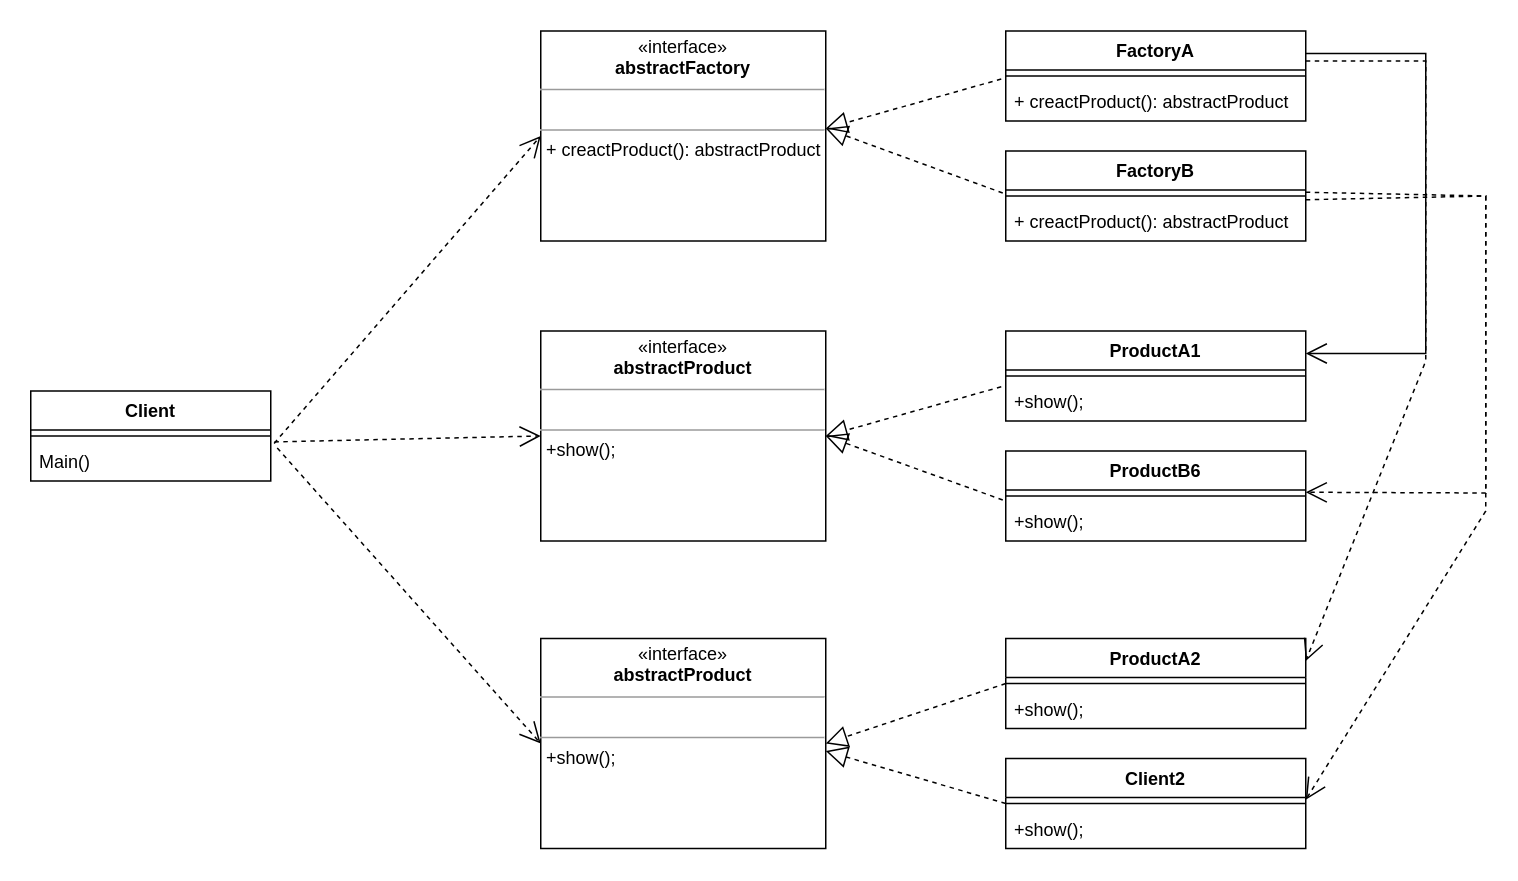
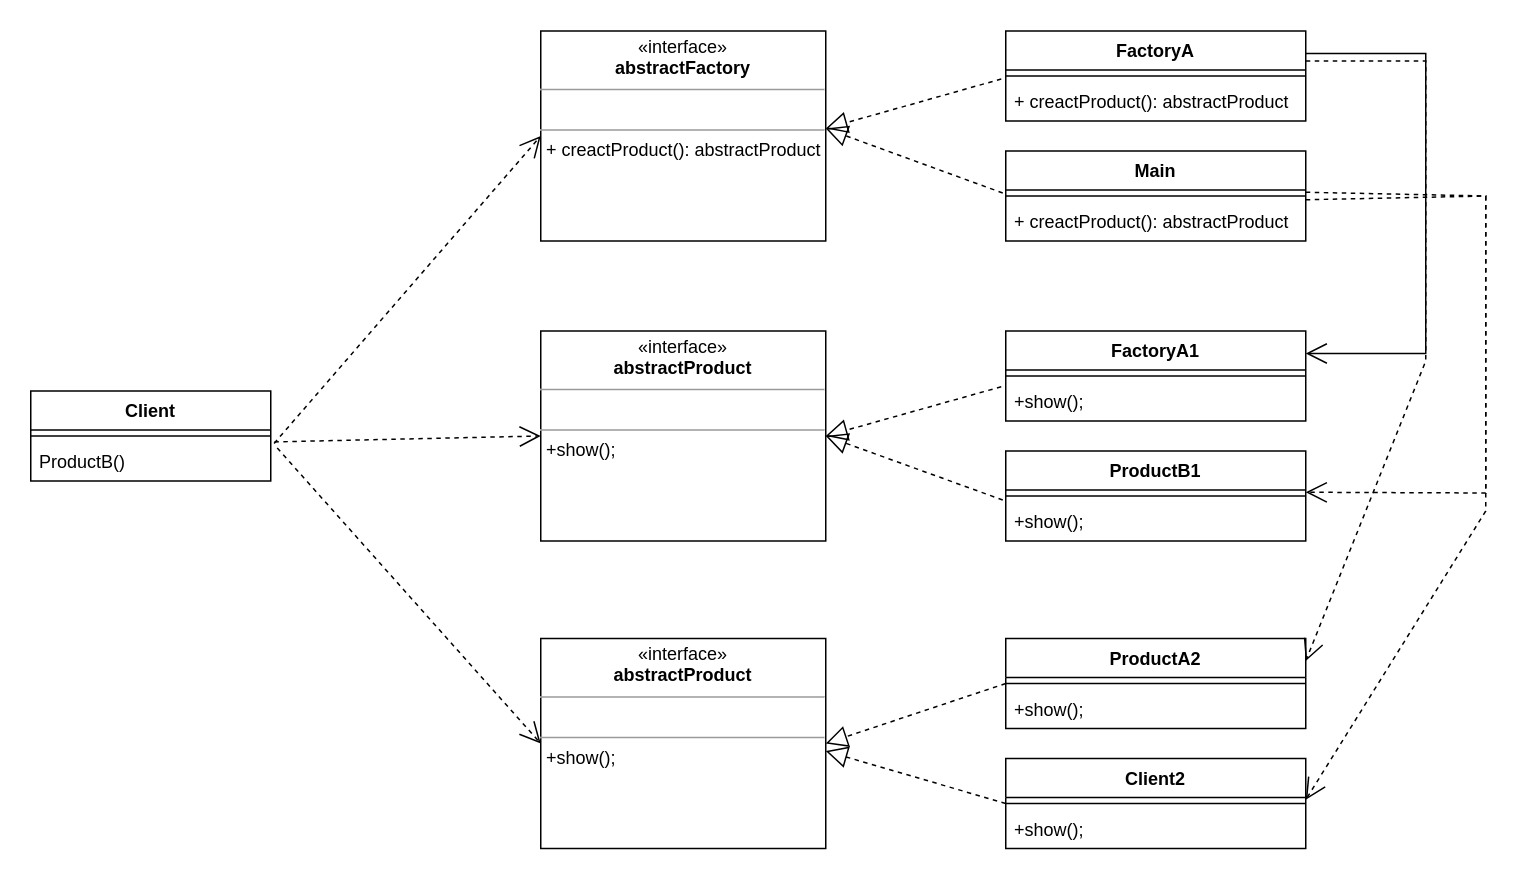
(1156, 172) -> (1156, 172)
(1156, 352) -> (1156, 352)
(68, 463) -> (90, 463)
(1156, 472) -> (1156, 472)
